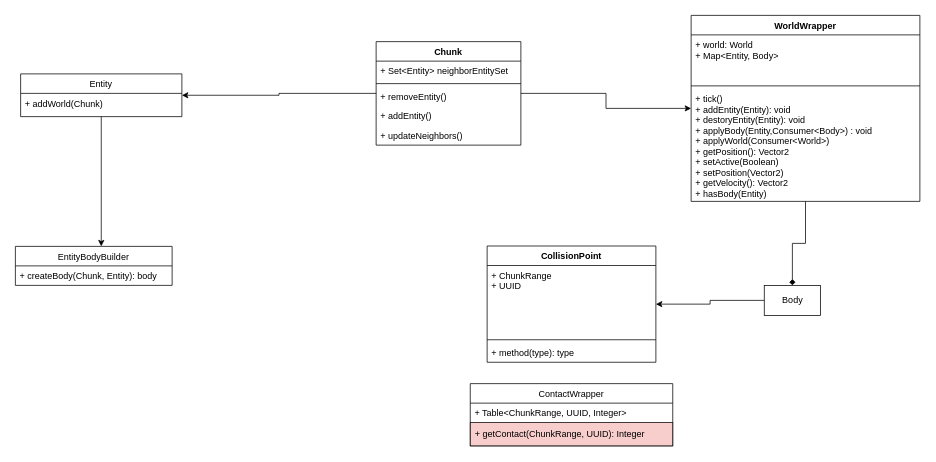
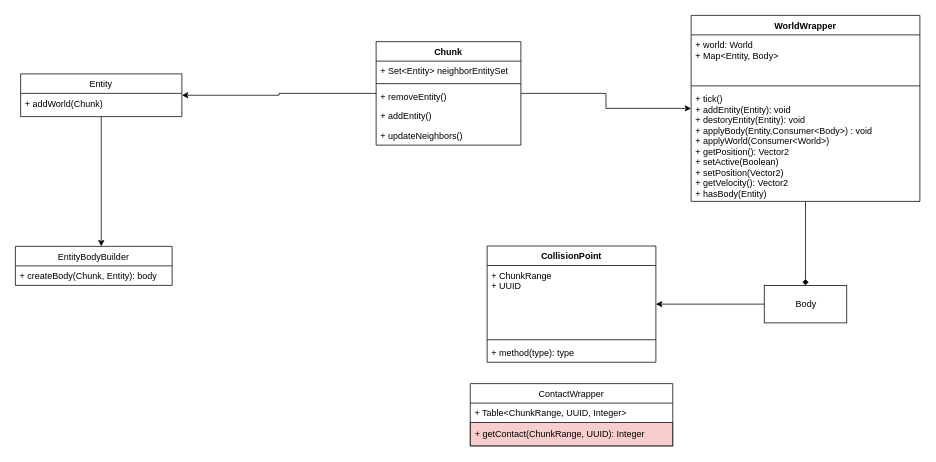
(792, 300) -> (806, 304)
